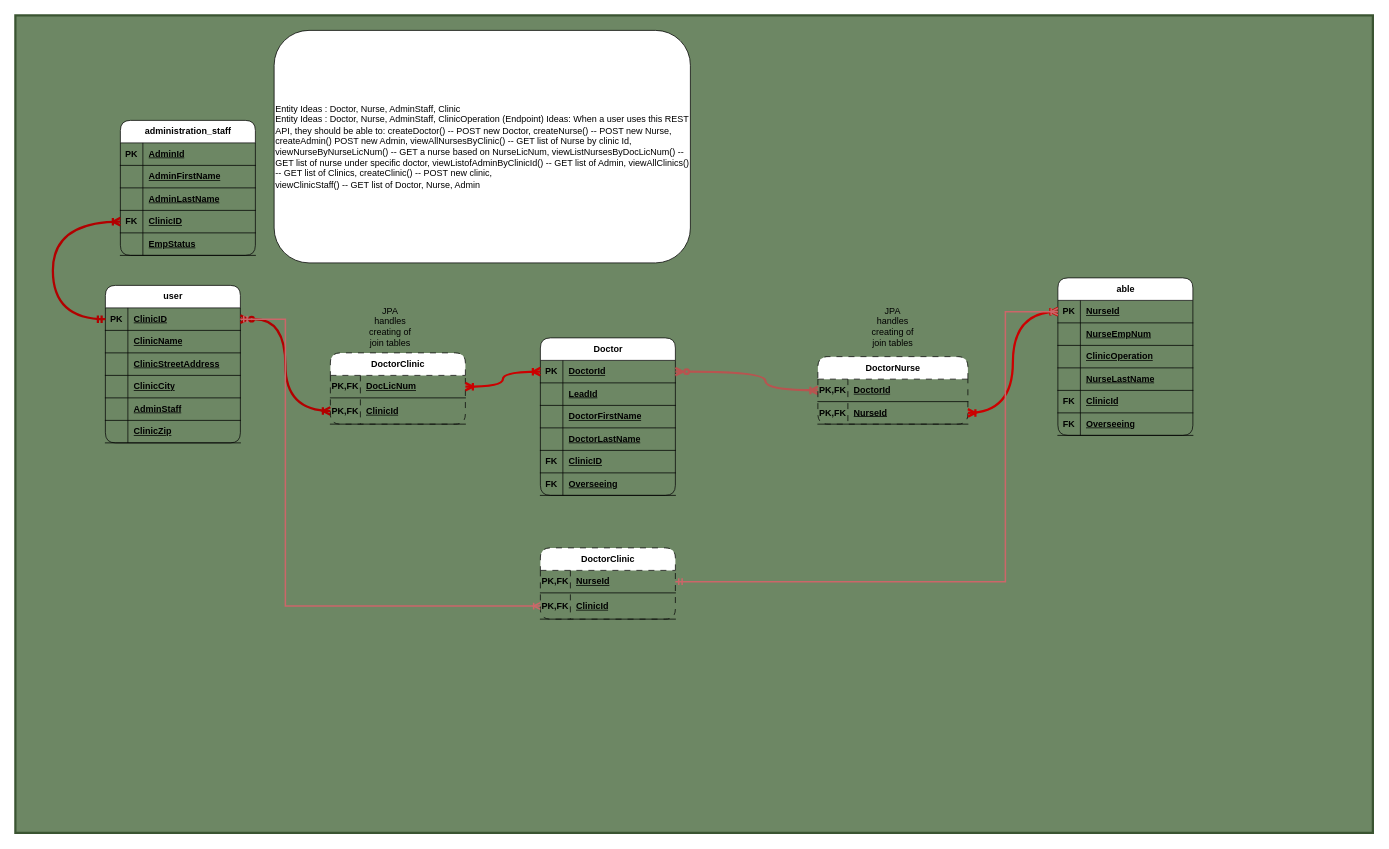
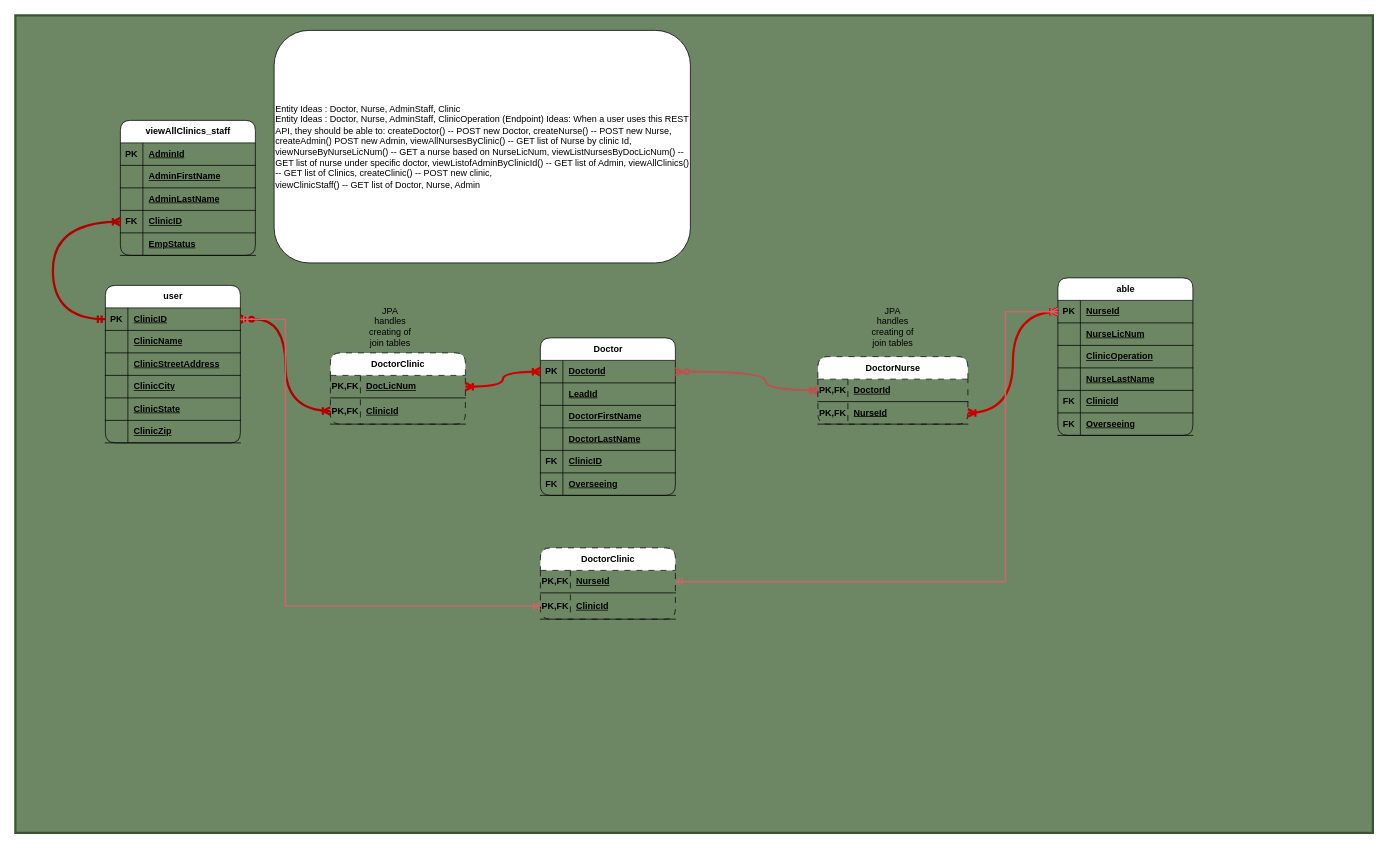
(188, 132) -> (188, 132)
(1114, 334) -> (1113, 334)
(158, 409) -> (158, 409)
